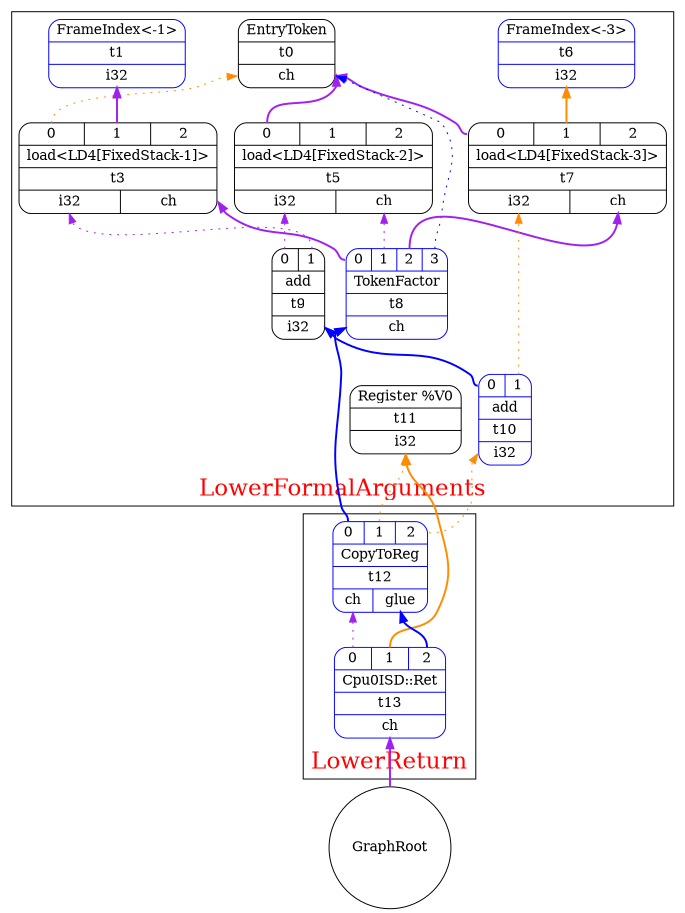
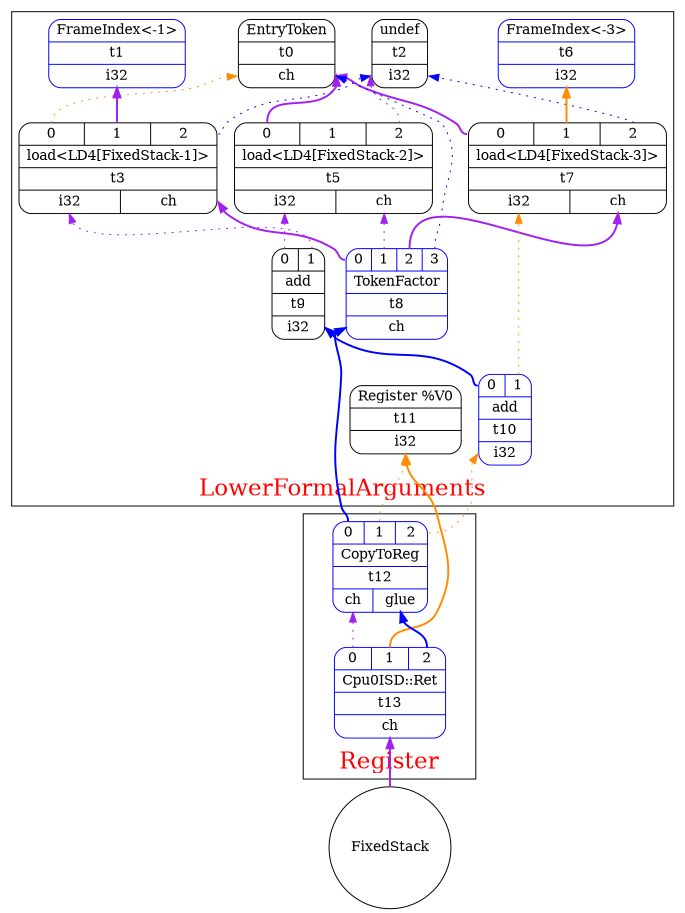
none -> (400, 54)
(390, 762) -> (390, 762)
(390, 848) -> (390, 848)
